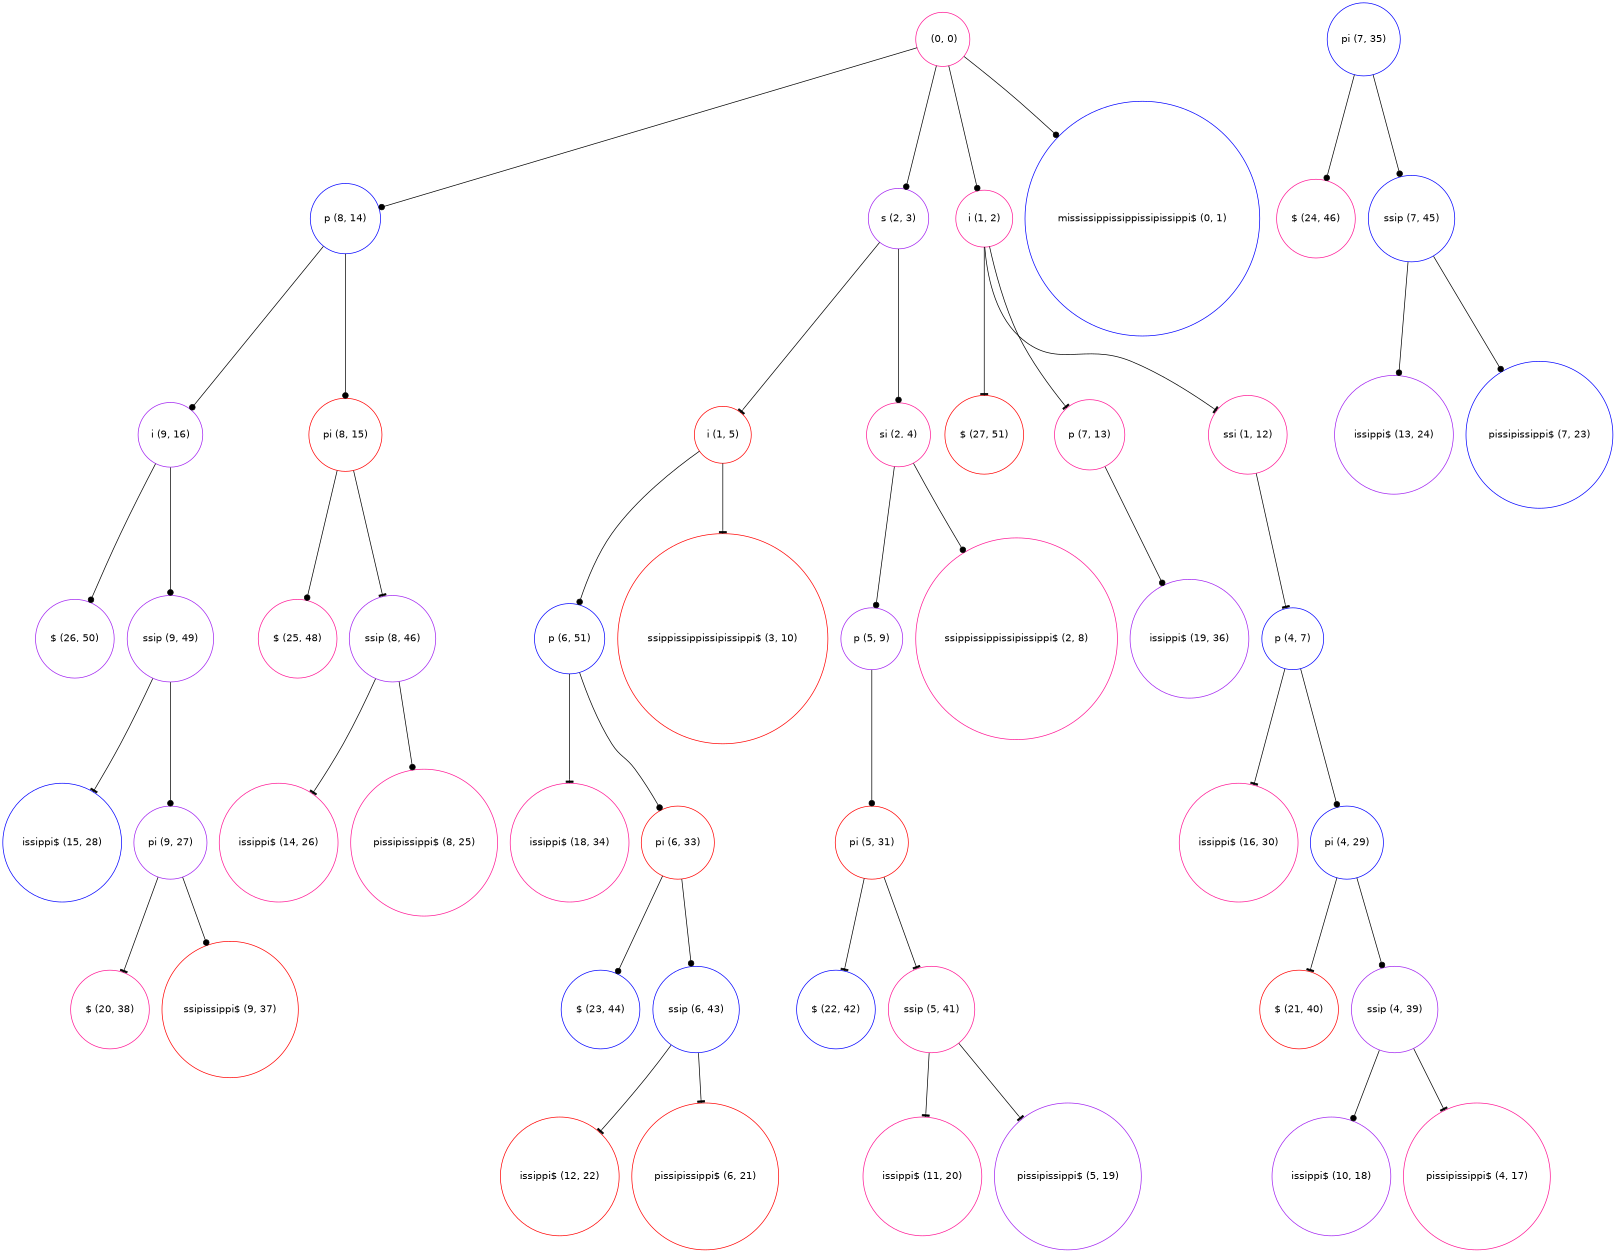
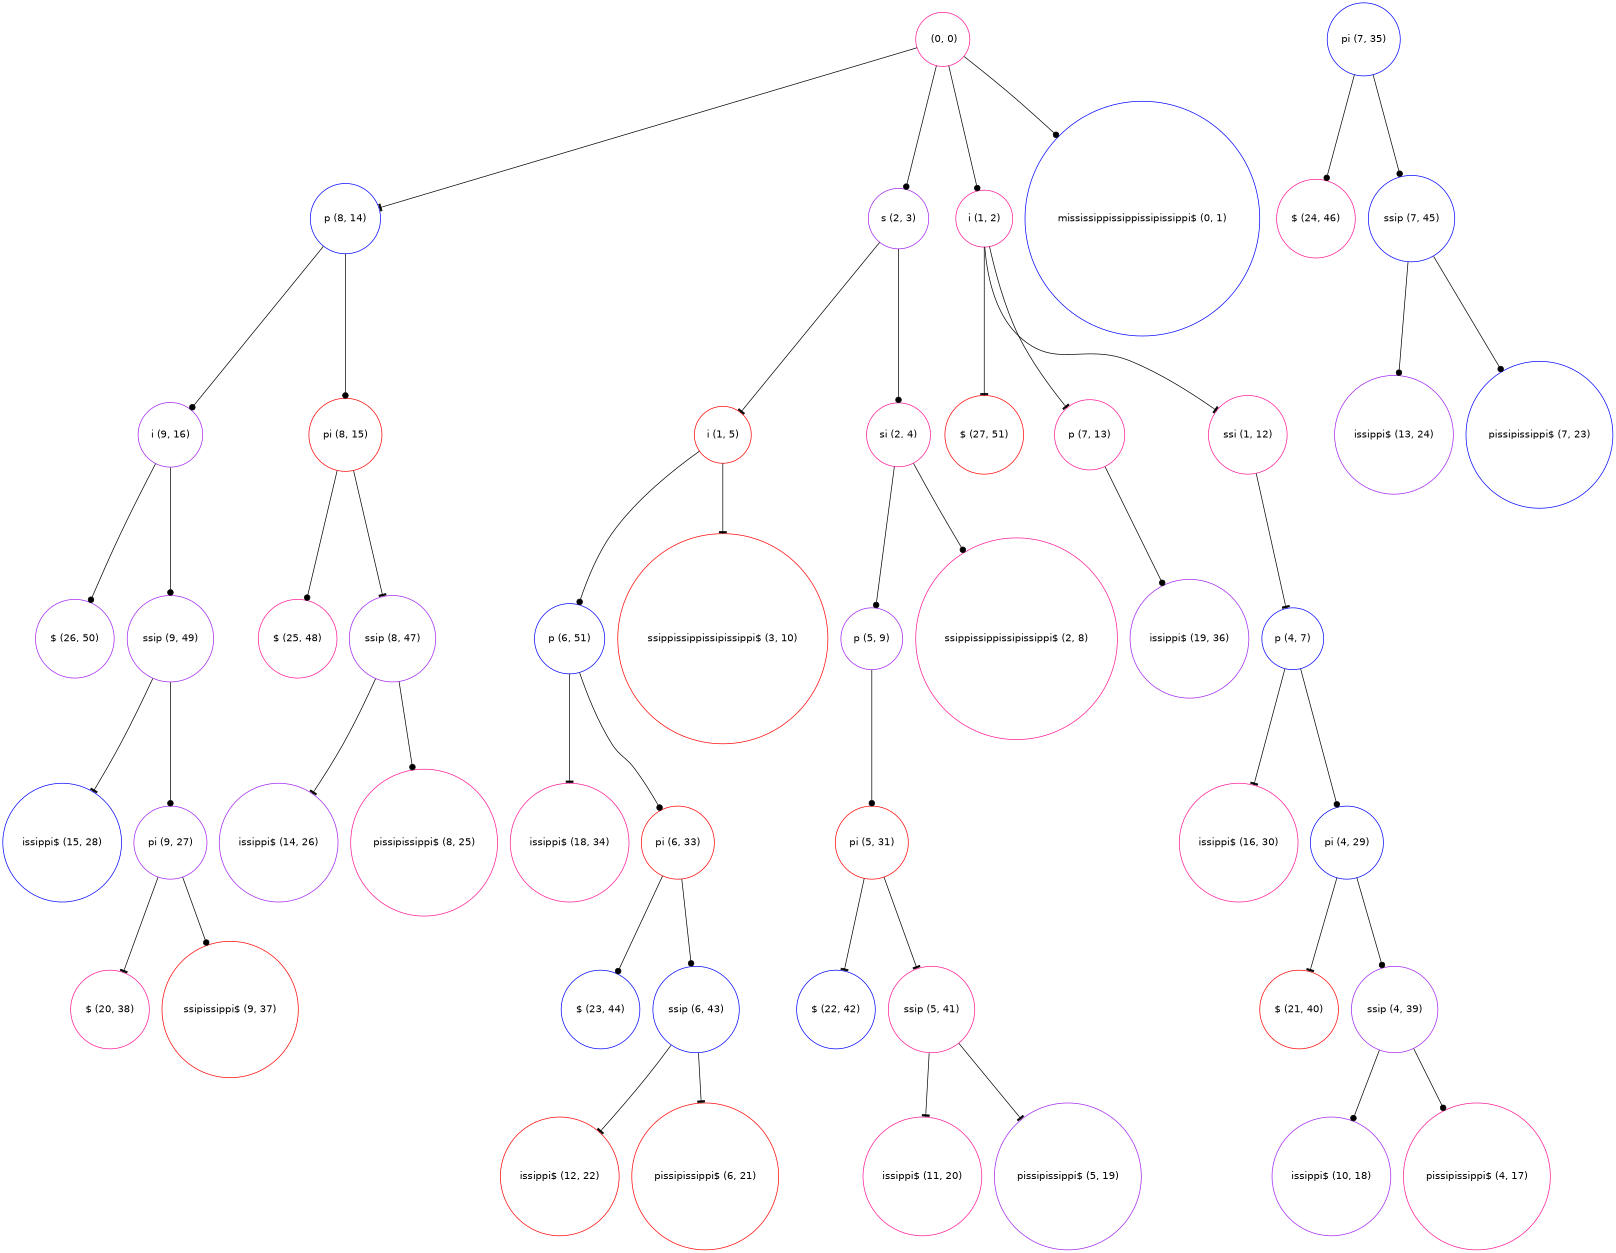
(650, 127) -> (650, 127)
(393, 639) -> (393, 639)
(279, 843) -> (279, 843)
(1428, 1078) -> (1428, 1078)
